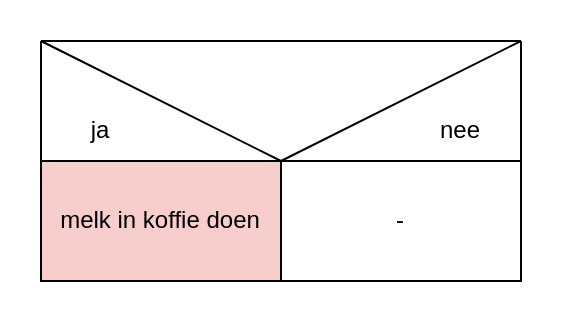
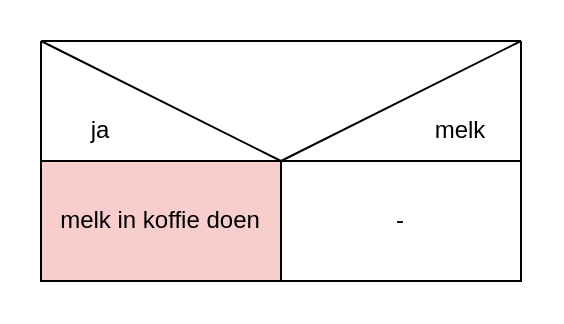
(461, 131) -> (461, 131)
